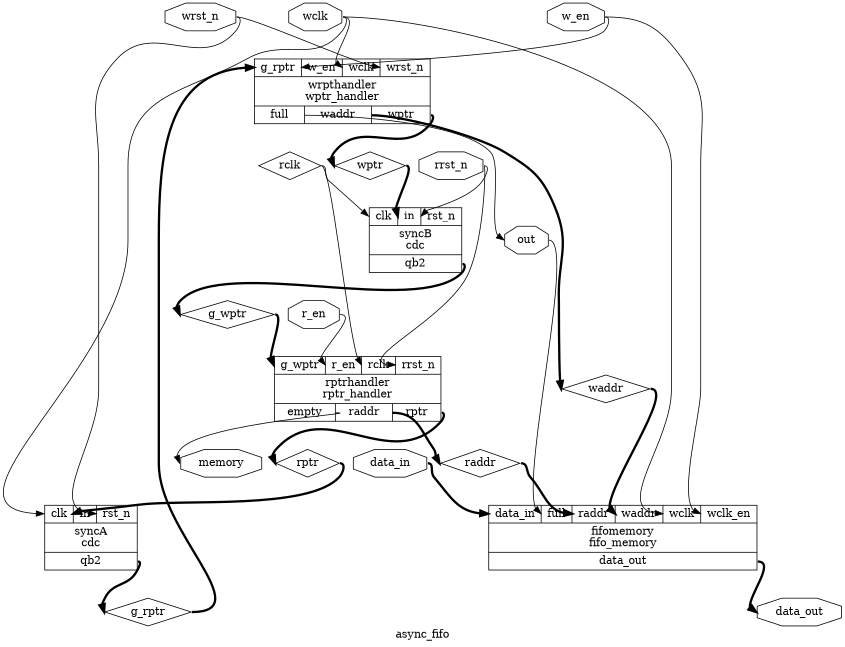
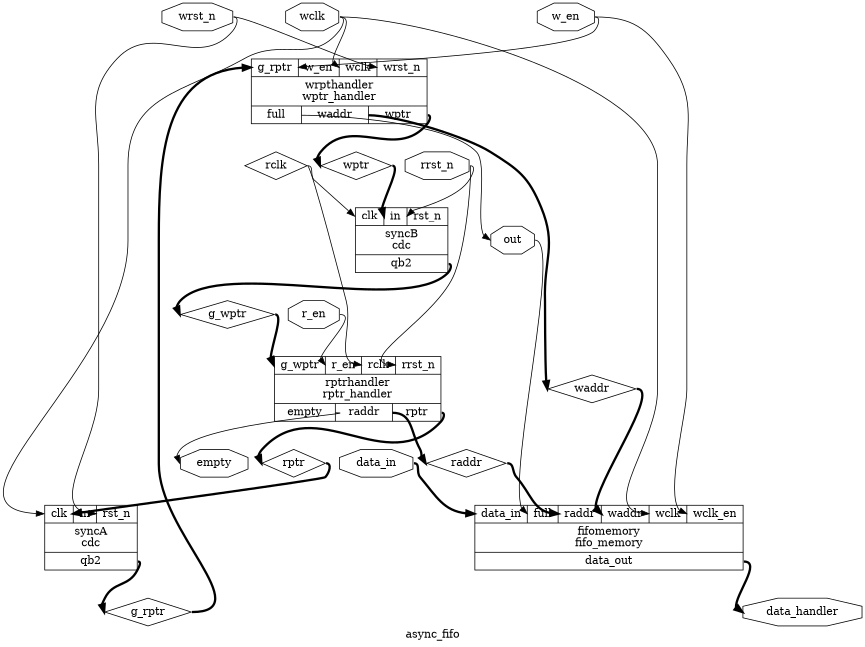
(221, 463) -> (214, 463)
(799, 612) -> (802, 612)
